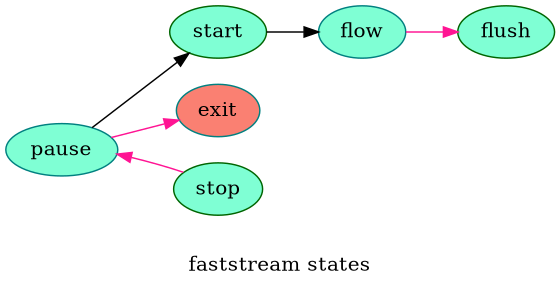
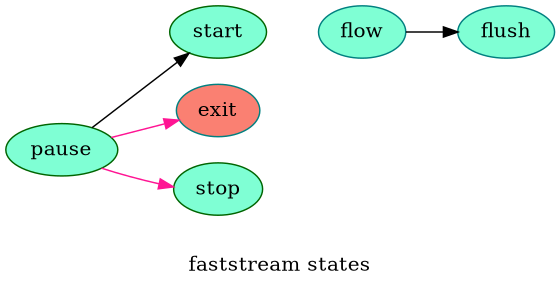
(285, 32) -> none
(425, 32) -> (425, 32)
(506, 32) -> (506, 32)
(62, 150) -> (62, 150)
(157, 164) -> (130, 177)
